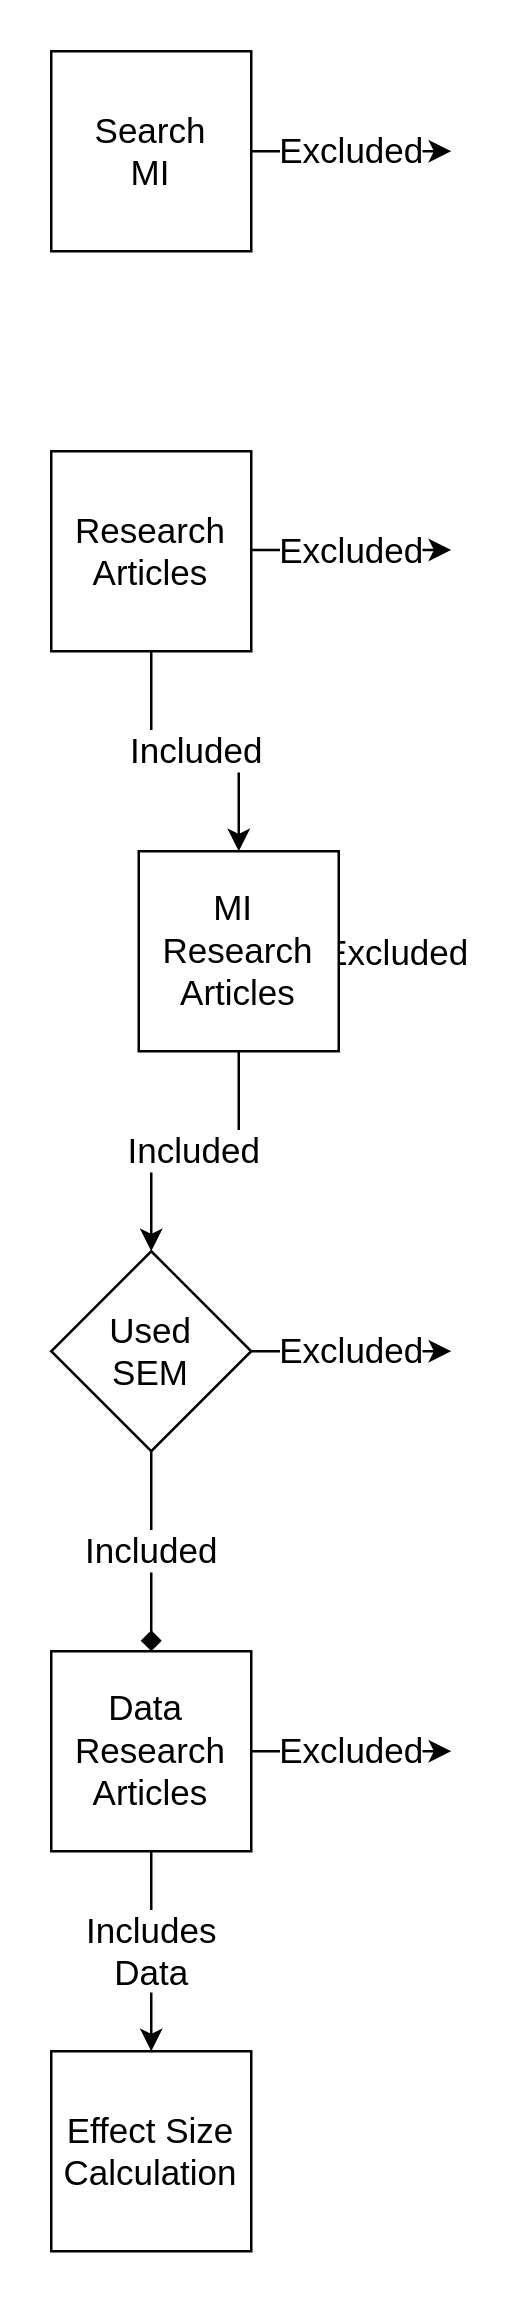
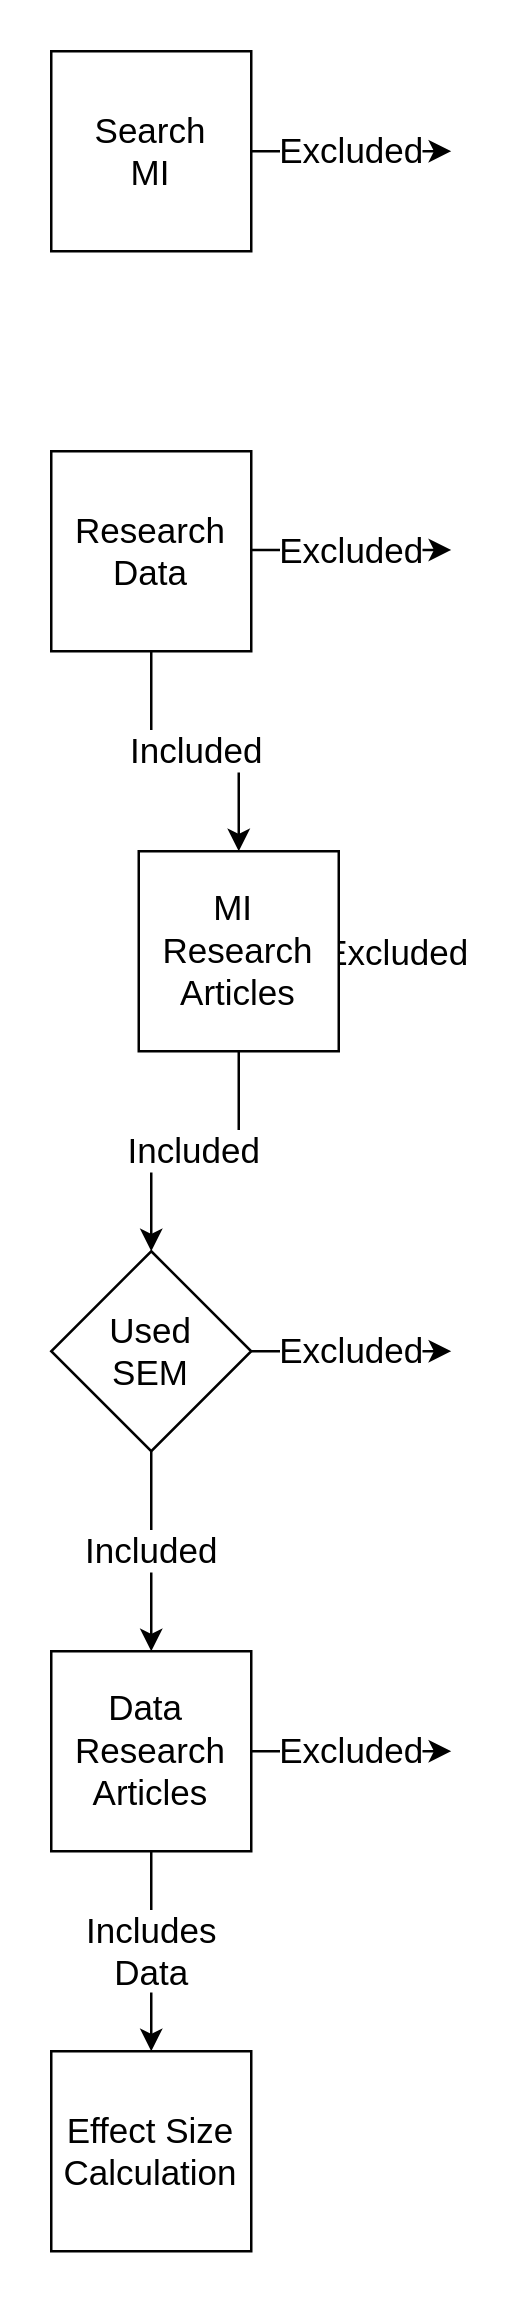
(151, 551) -> (151, 551)
(151, 1631) -> (151, 1632)
